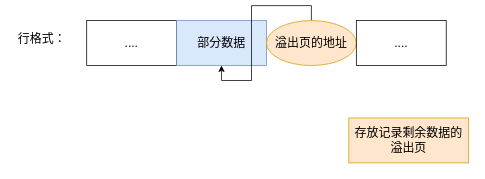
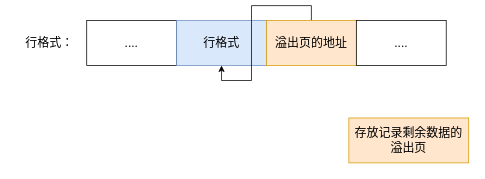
(42, 39) -> (49, 43)
(222, 43) -> (222, 43)
(312, 43) -> (312, 43)
